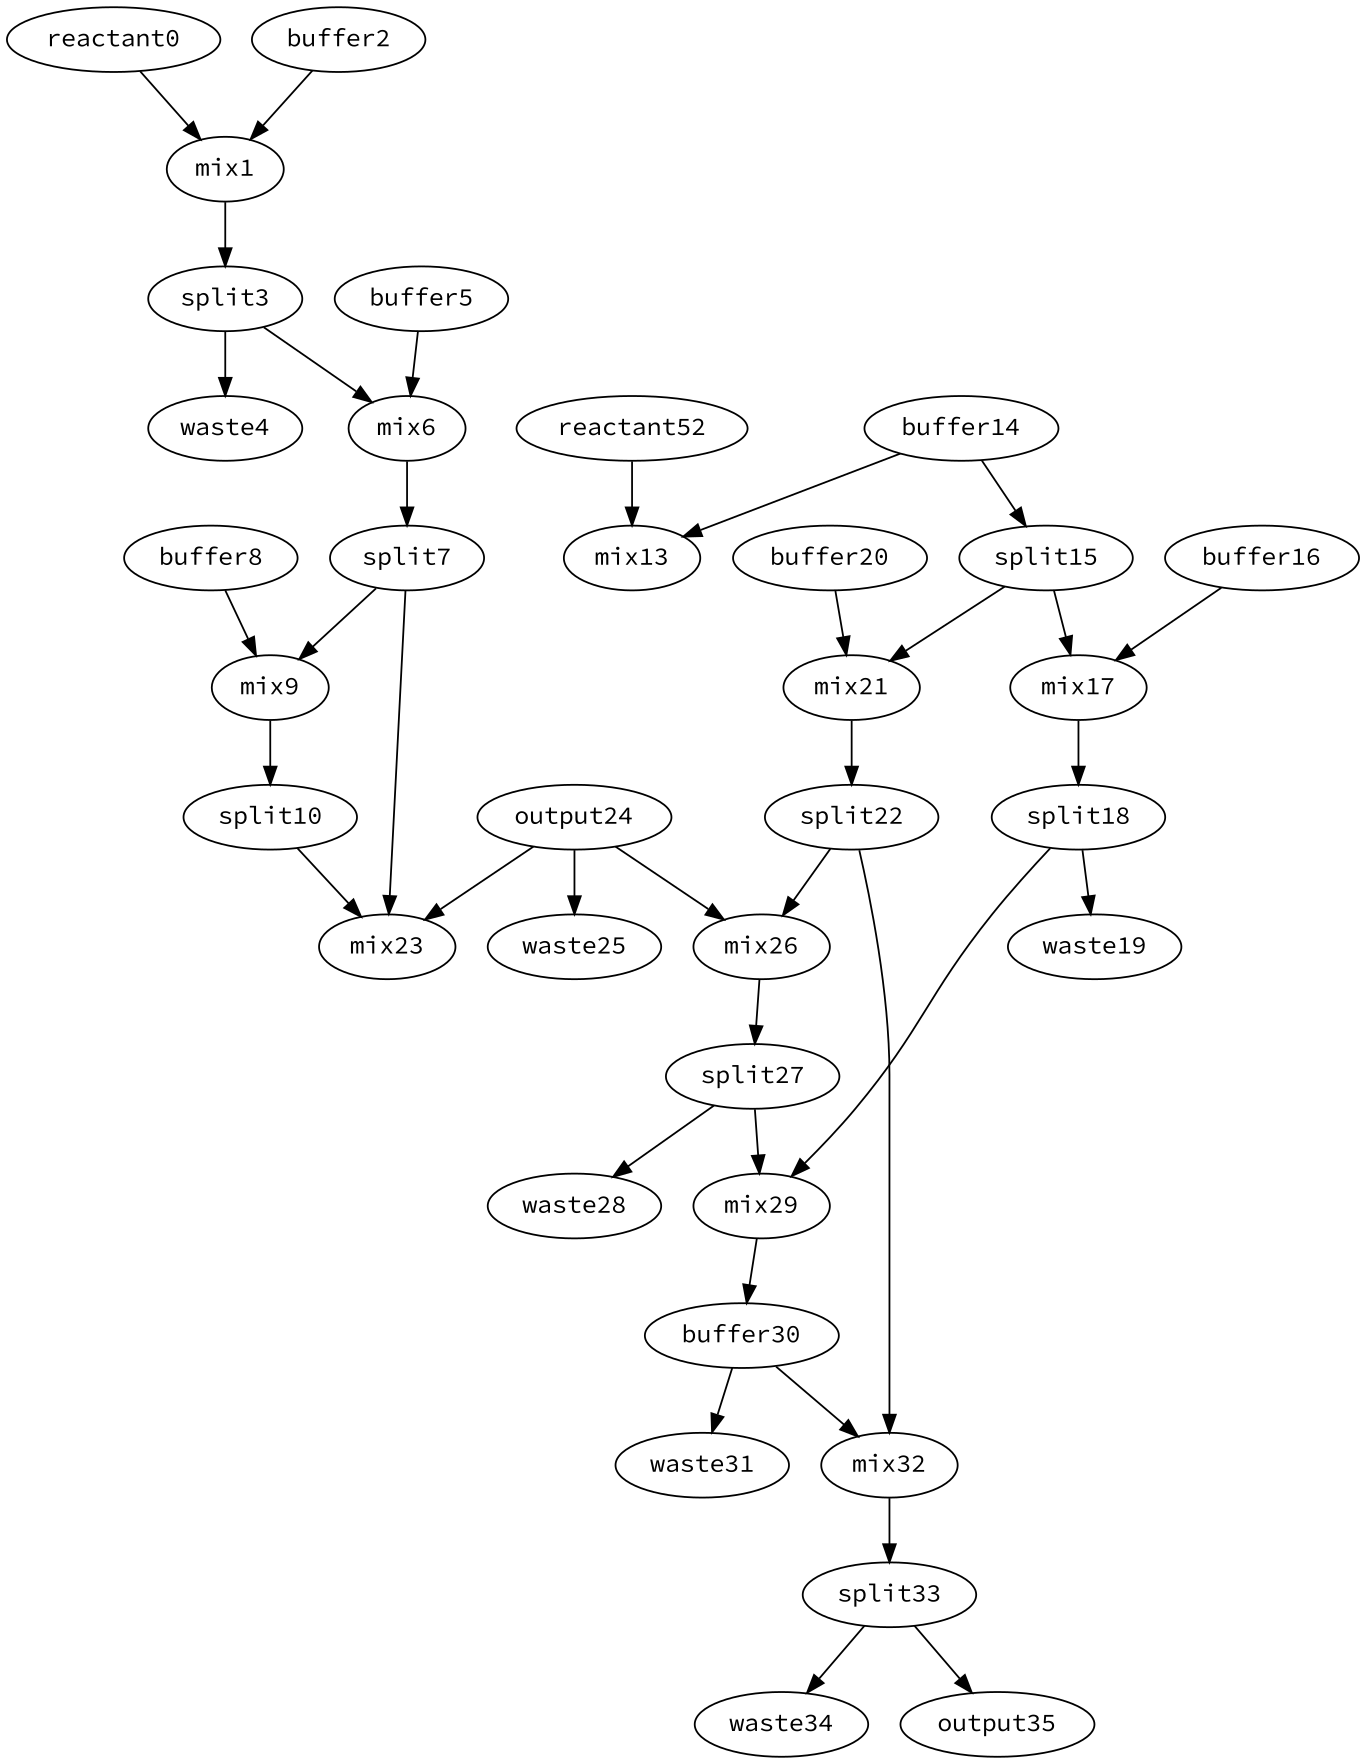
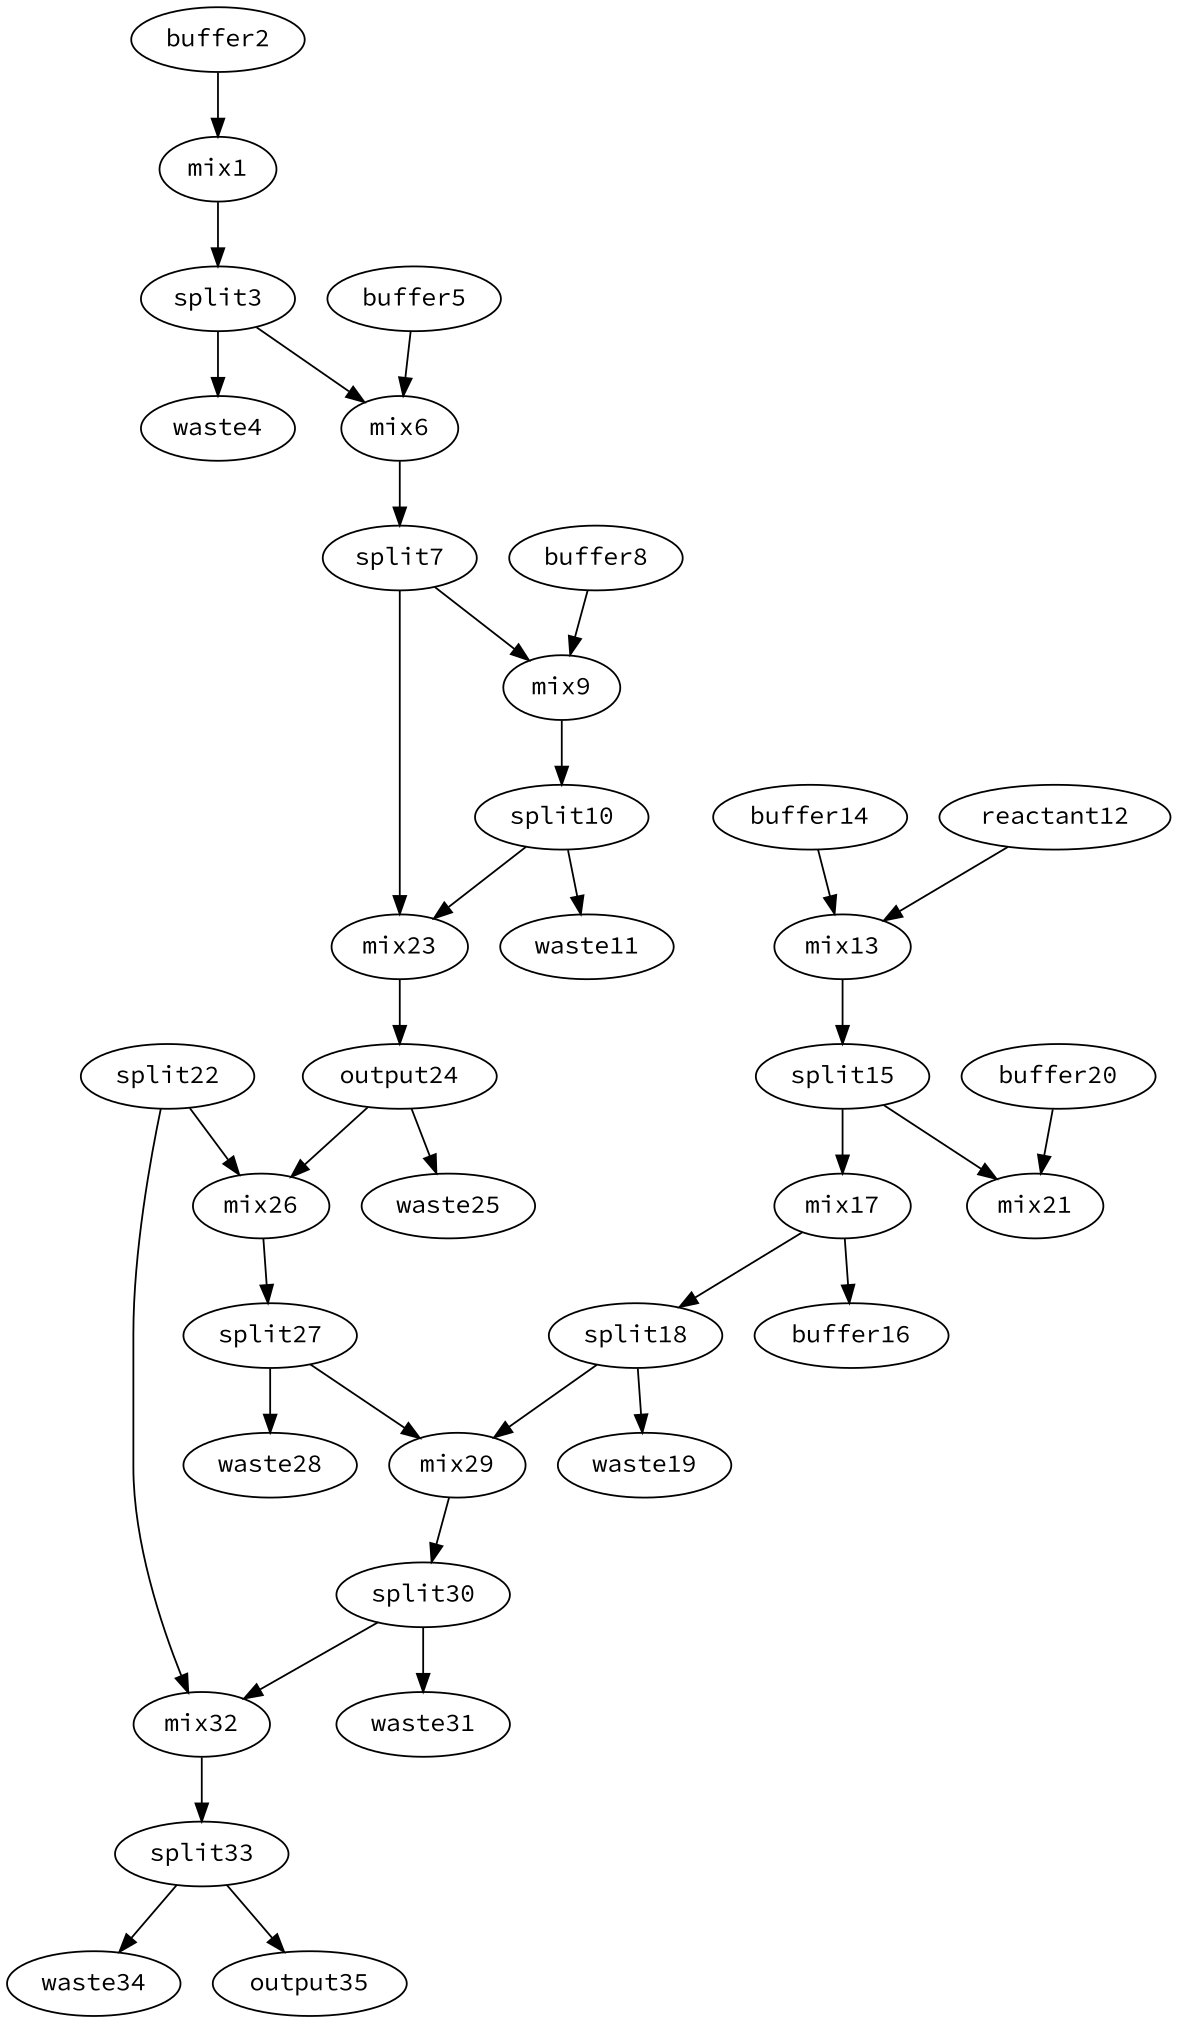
(114, 40) -> none
(632, 428) -> (1055, 817)
(999, 486) -> (843, 1003)
(1176, 619) -> (846, 1262)
(852, 744) -> none
(487, 878) -> (400, 1003)
none -> (587, 947)
(742, 1336) -> (423, 1595)
